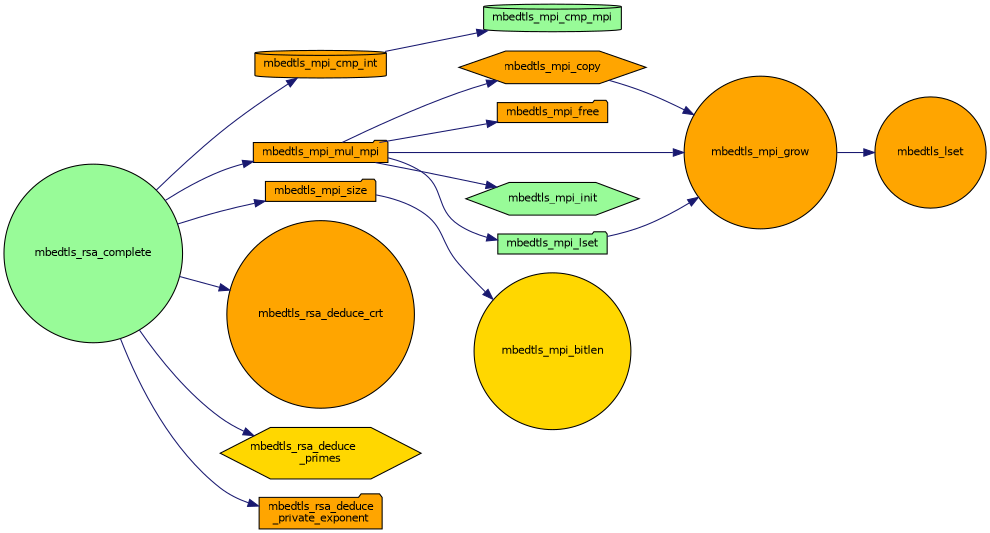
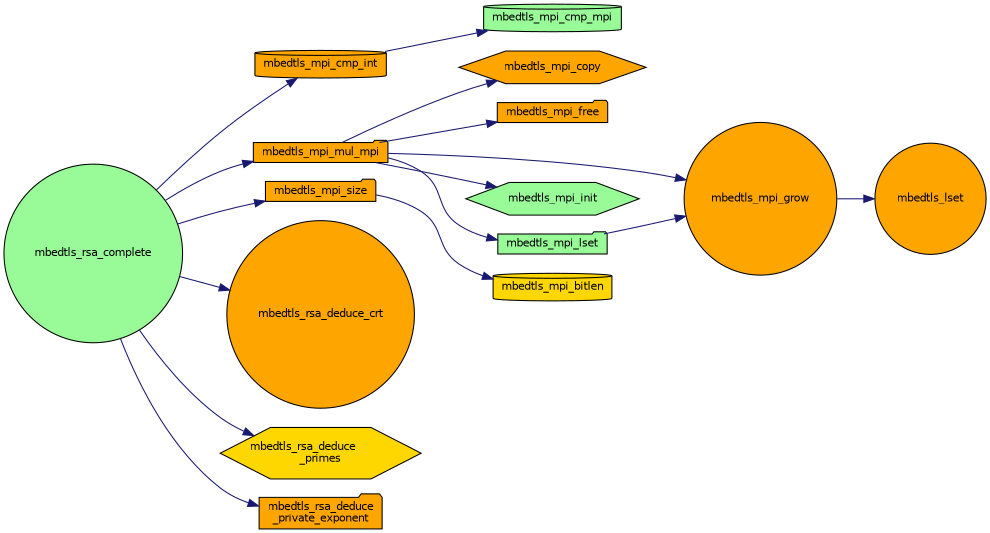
(647, 93) -> none
(552, 351) -> (552, 287)
